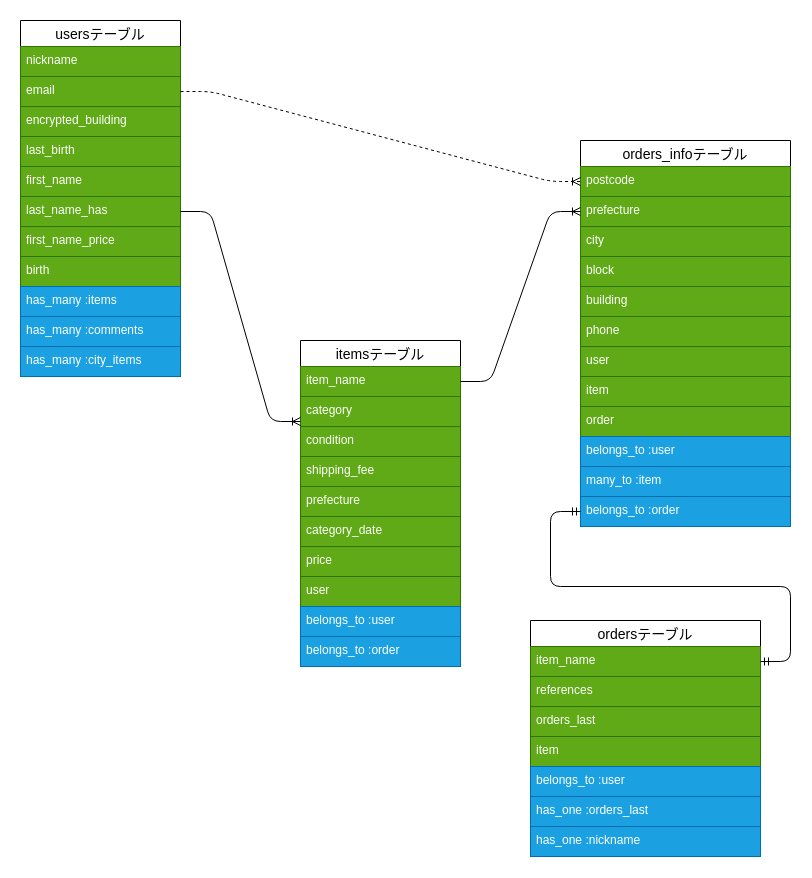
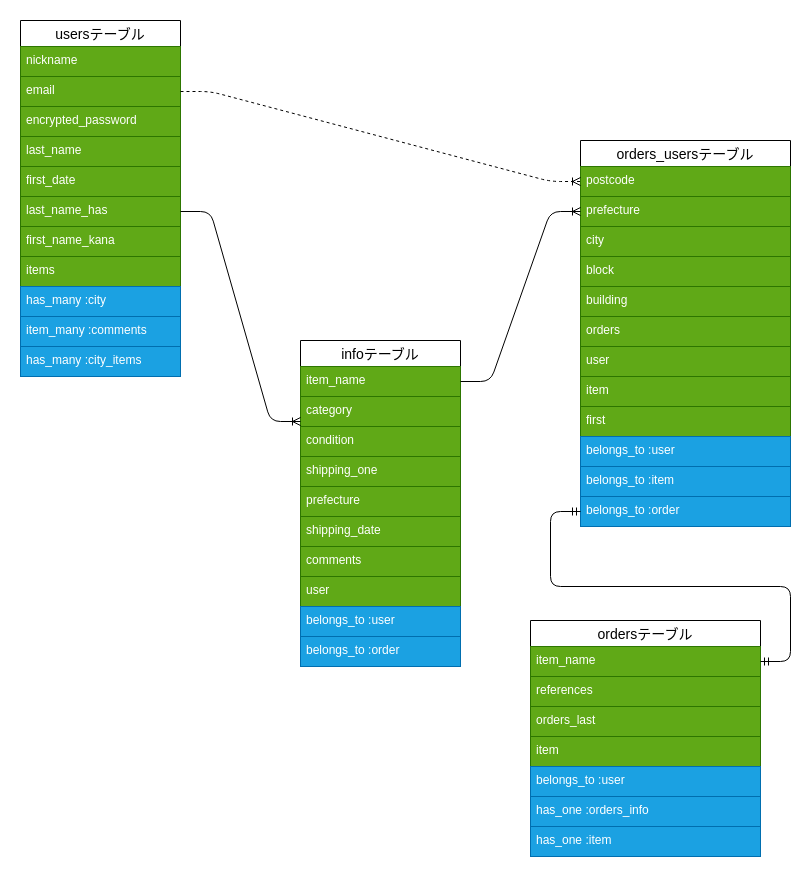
(82, 120) -> (86, 120)
(56, 150) -> (55, 150)
(685, 154) -> (685, 154)
(58, 180) -> (58, 180)
(77, 240) -> (75, 240)
(41, 270) -> (41, 270)
(72, 300) -> (68, 300)
(83, 330) -> (85, 330)
(603, 330) -> (606, 330)
(380, 354) -> (380, 354)
(603, 420) -> (601, 420)
(343, 470) -> (343, 470)
(625, 480) -> (634, 480)
(350, 530) -> (347, 530)
(321, 560) -> (333, 560)
(599, 810) -> (599, 810)
(588, 840) -> (575, 840)
